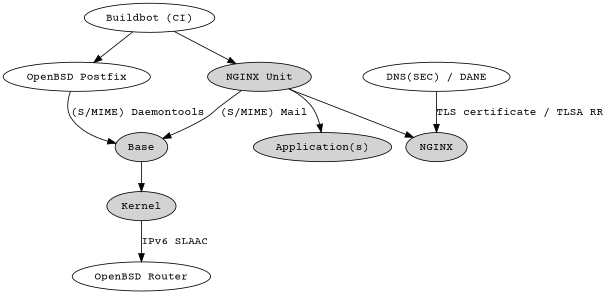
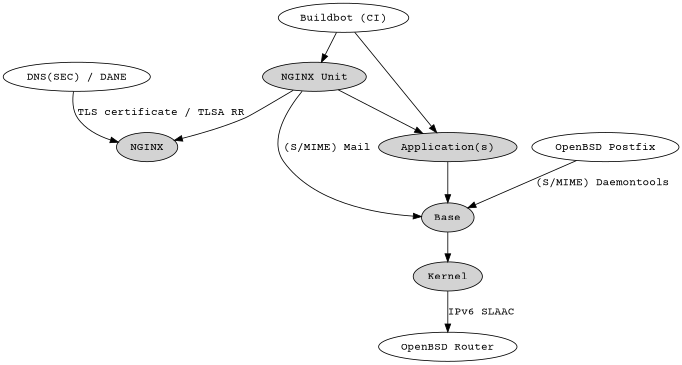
(117, 45) -> (393, 79)
none -> (448, 178)
